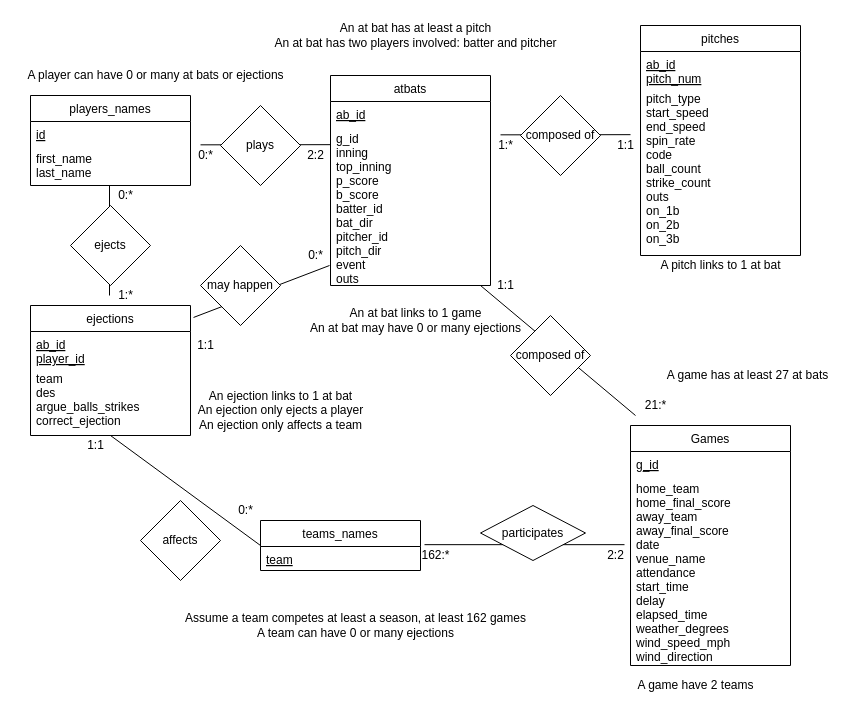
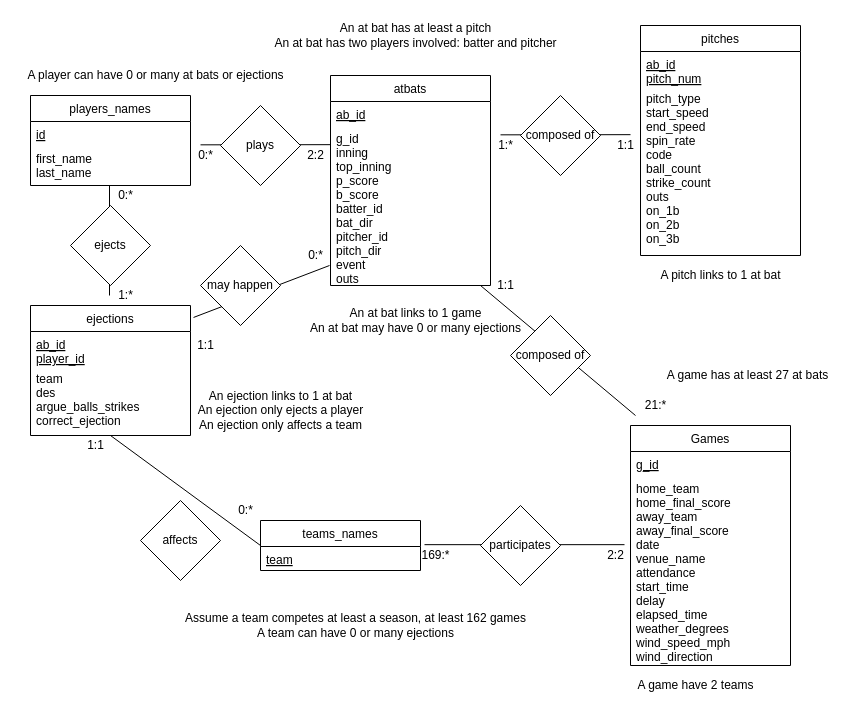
(721, 266) -> (721, 276)
(533, 533) -> (521, 546)
(436, 556) -> (436, 556)
